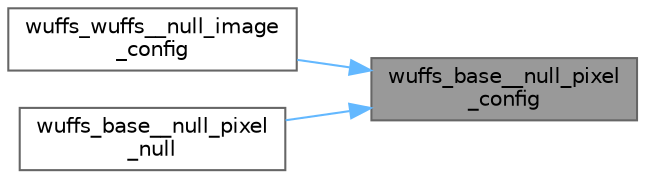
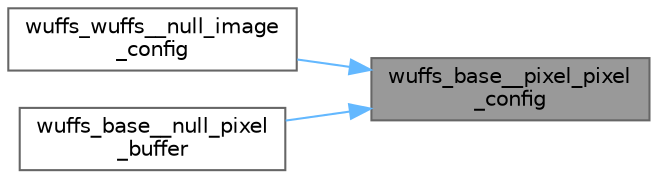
(504, 89) -> (510, 89)
(153, 139) -> (153, 139)
